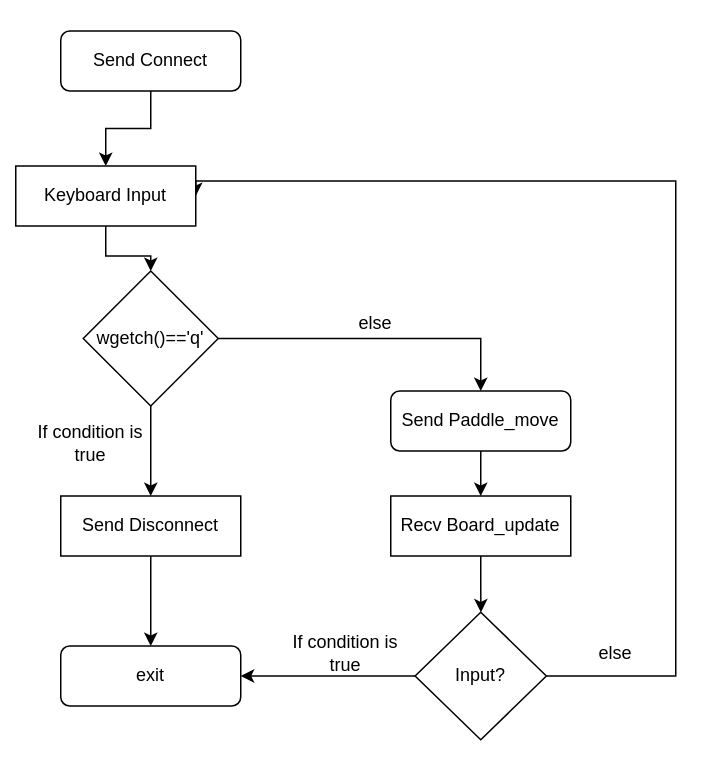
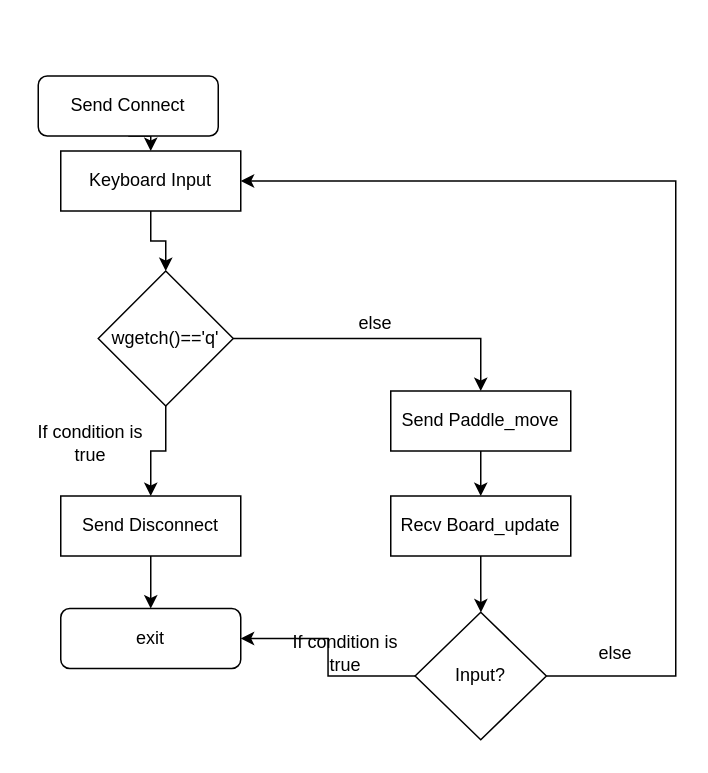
(151, 61) -> (128, 106)
(106, 196) -> (151, 181)
(151, 338) -> (166, 338)
(481, 421) -> (481, 421)
(151, 676) -> (151, 638)
